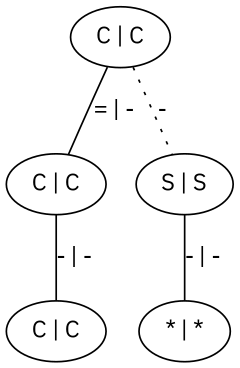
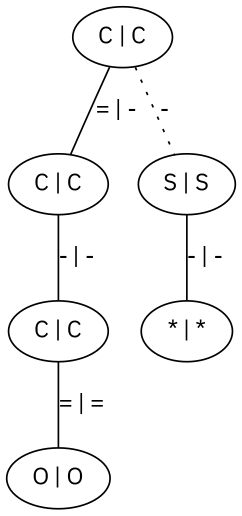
none -> (58, 478)
